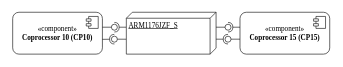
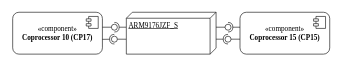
(153, 26) -> (153, 26)
(57, 33) -> (57, 33)
